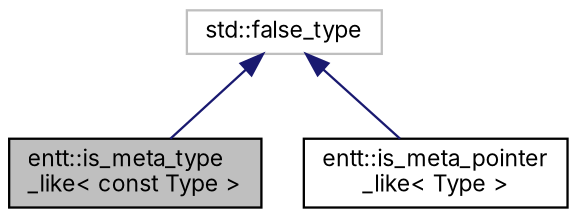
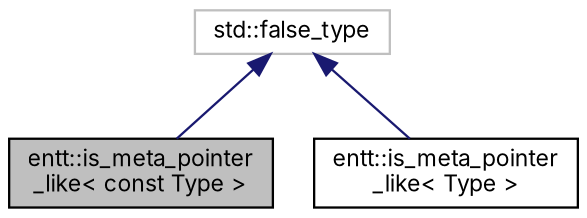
(135, 173) -> (141, 173)
